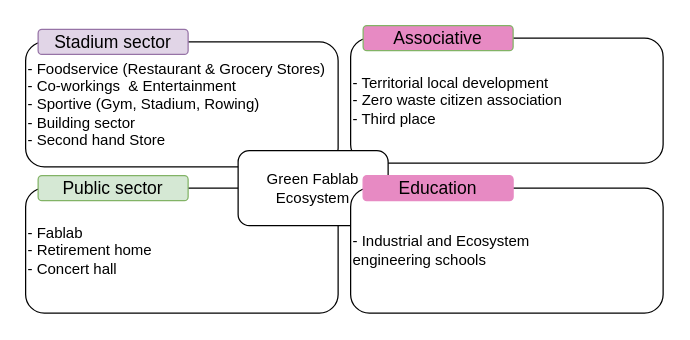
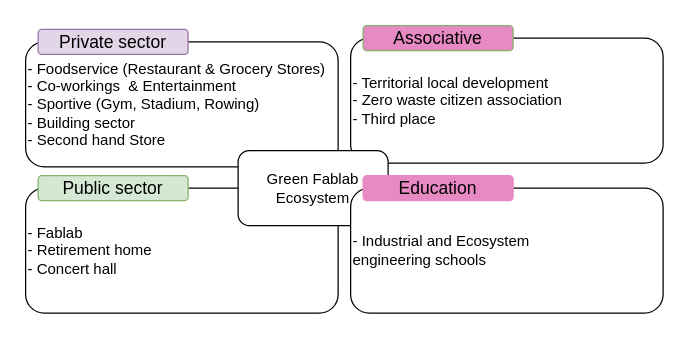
(113, 42) -> (113, 42)
